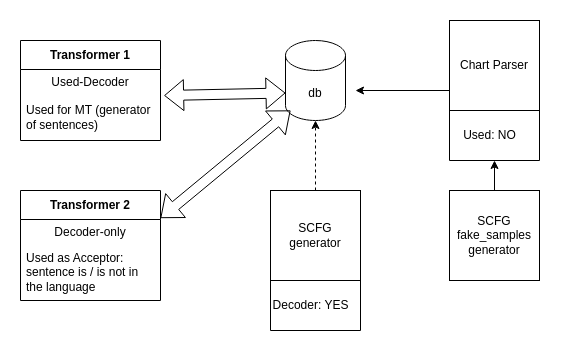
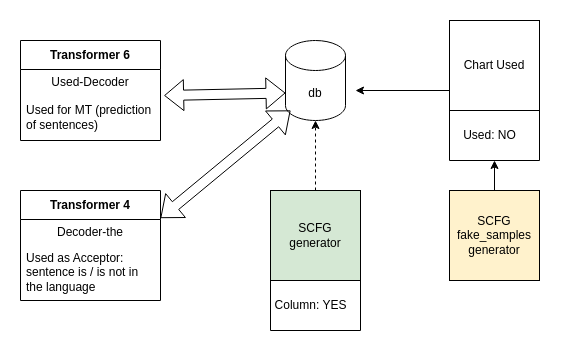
(91, 56) -> (91, 56)
(495, 66) -> (495, 66)
(92, 118) -> (92, 118)
(91, 206) -> (91, 206)
(91, 233) -> (91, 233)
(316, 236) -> (316, 236)
(495, 236) -> (495, 236)
(311, 306) -> (311, 306)
